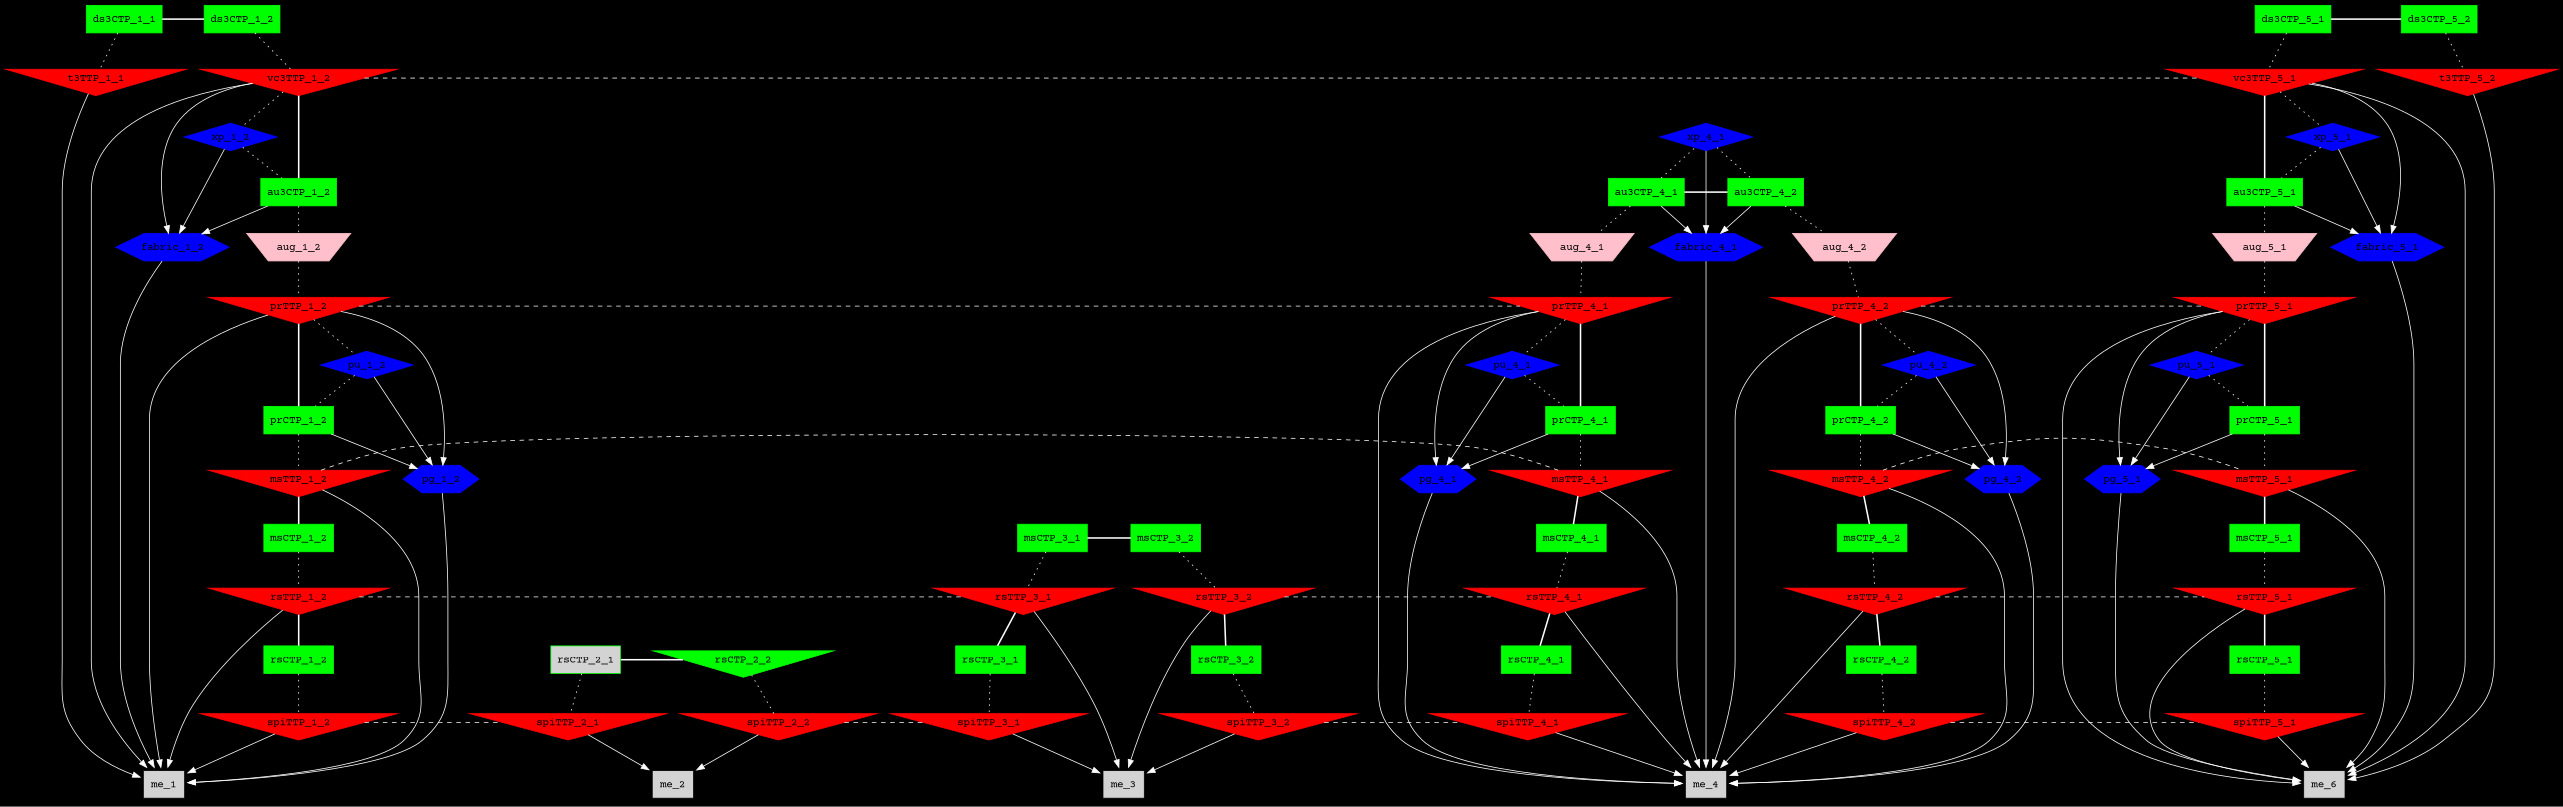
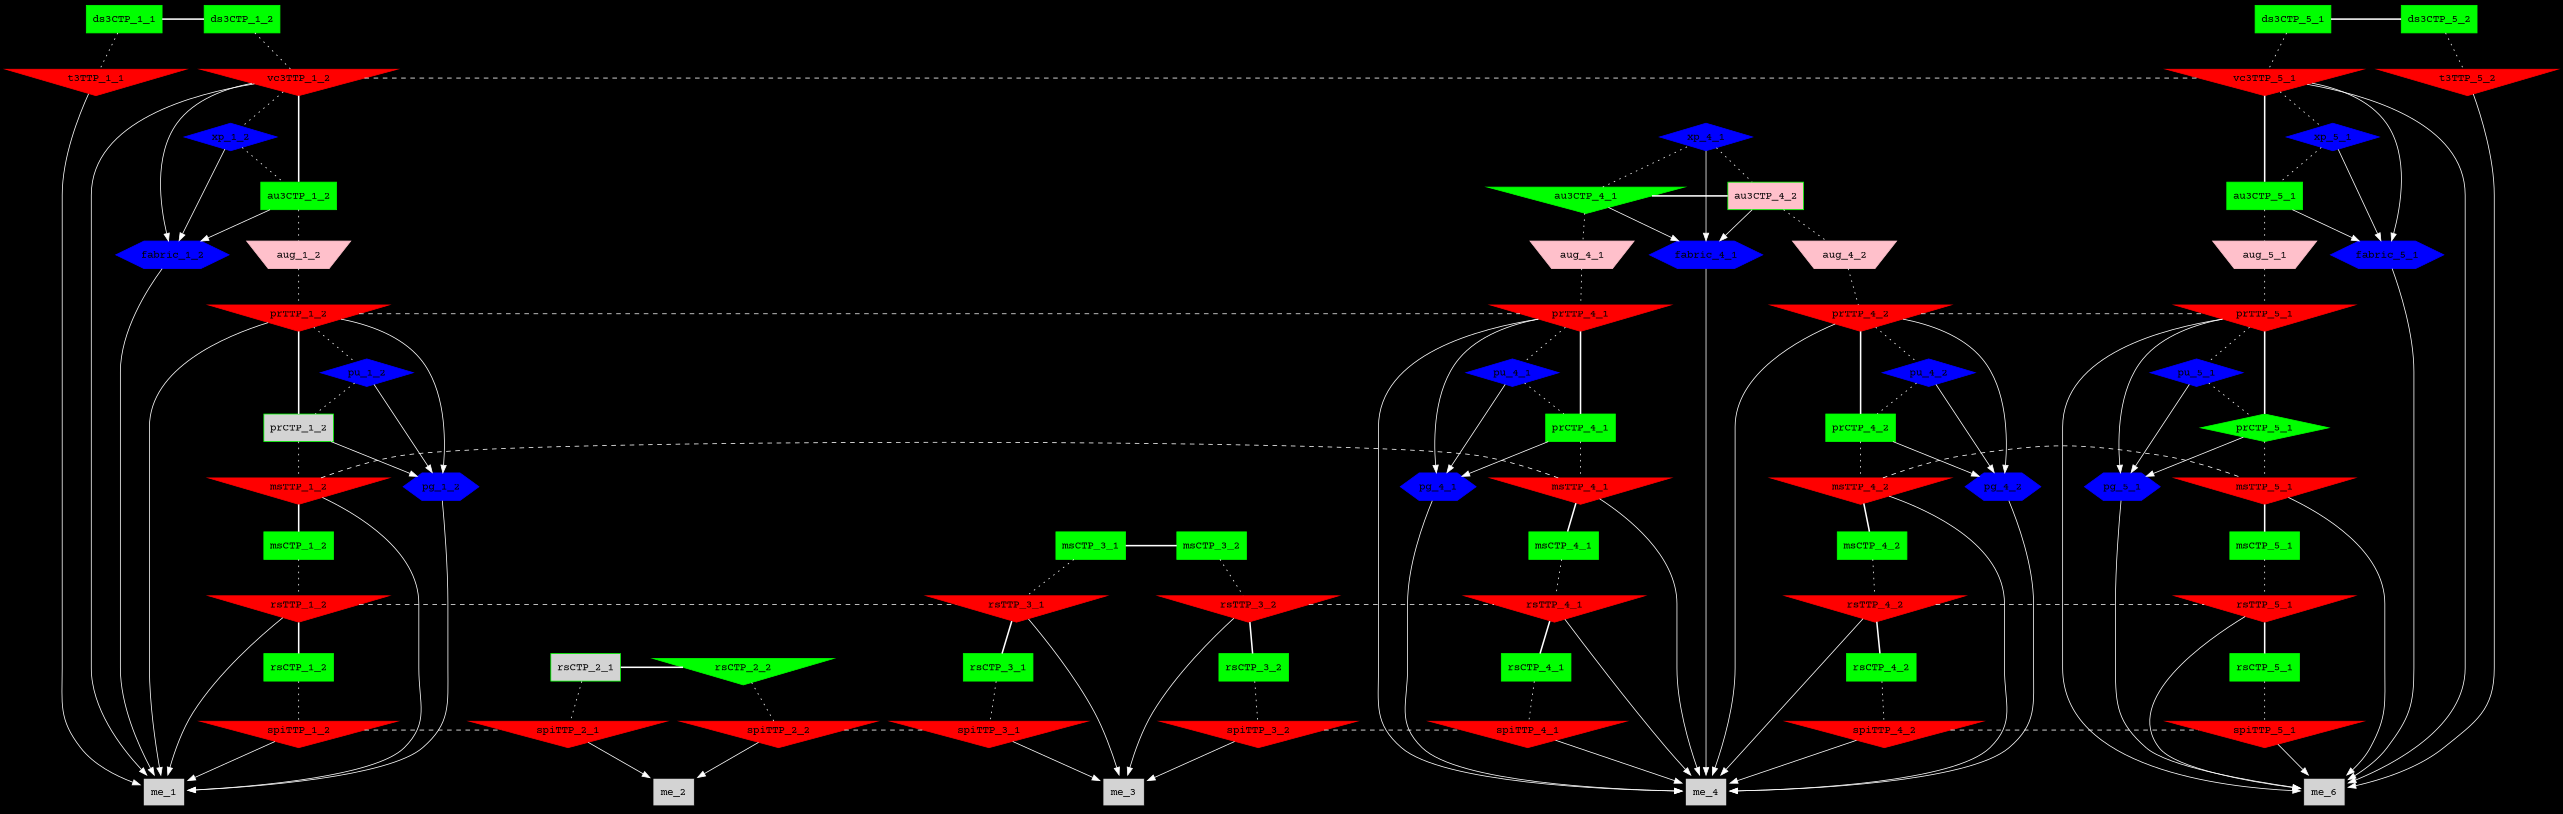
(1646, 192) -> (1586, 196)
(1766, 192) -> (1766, 196)
(299, 420) -> (299, 428)
(2265, 420) -> (2265, 428)
